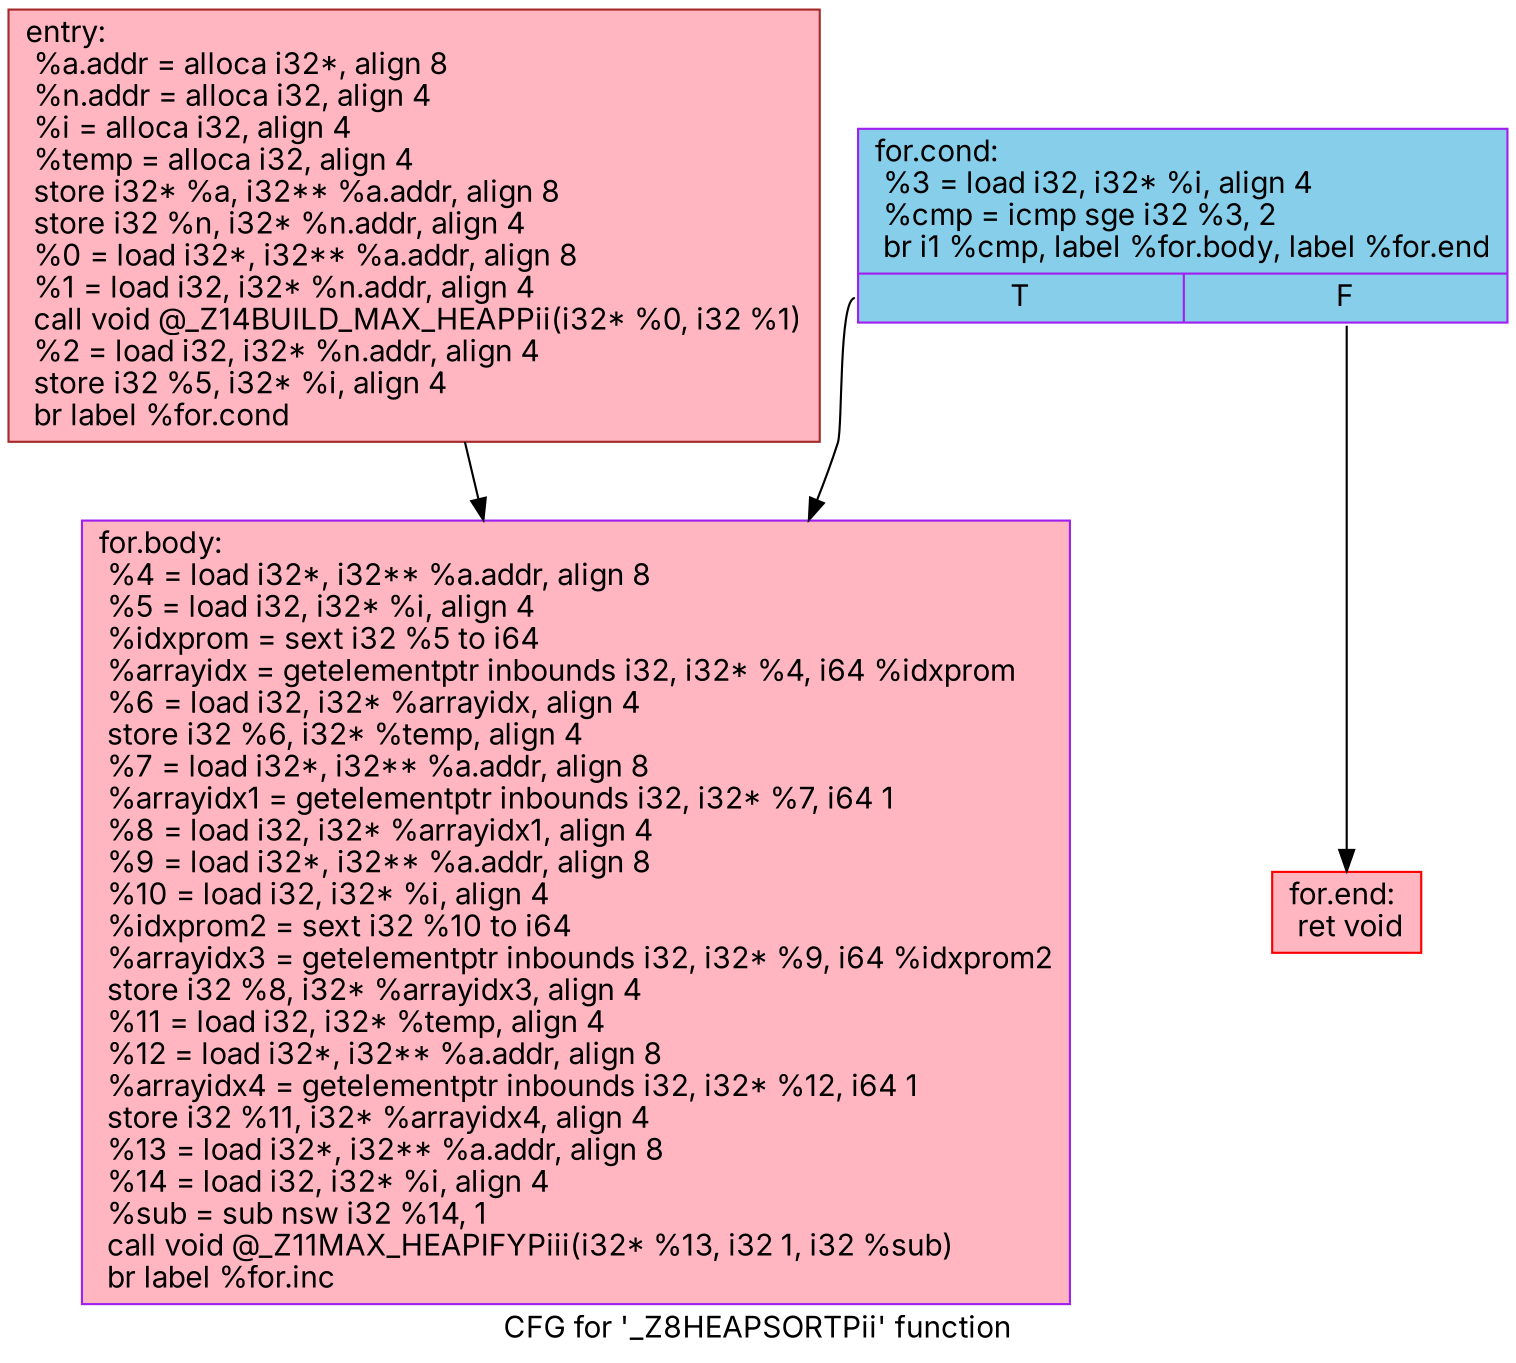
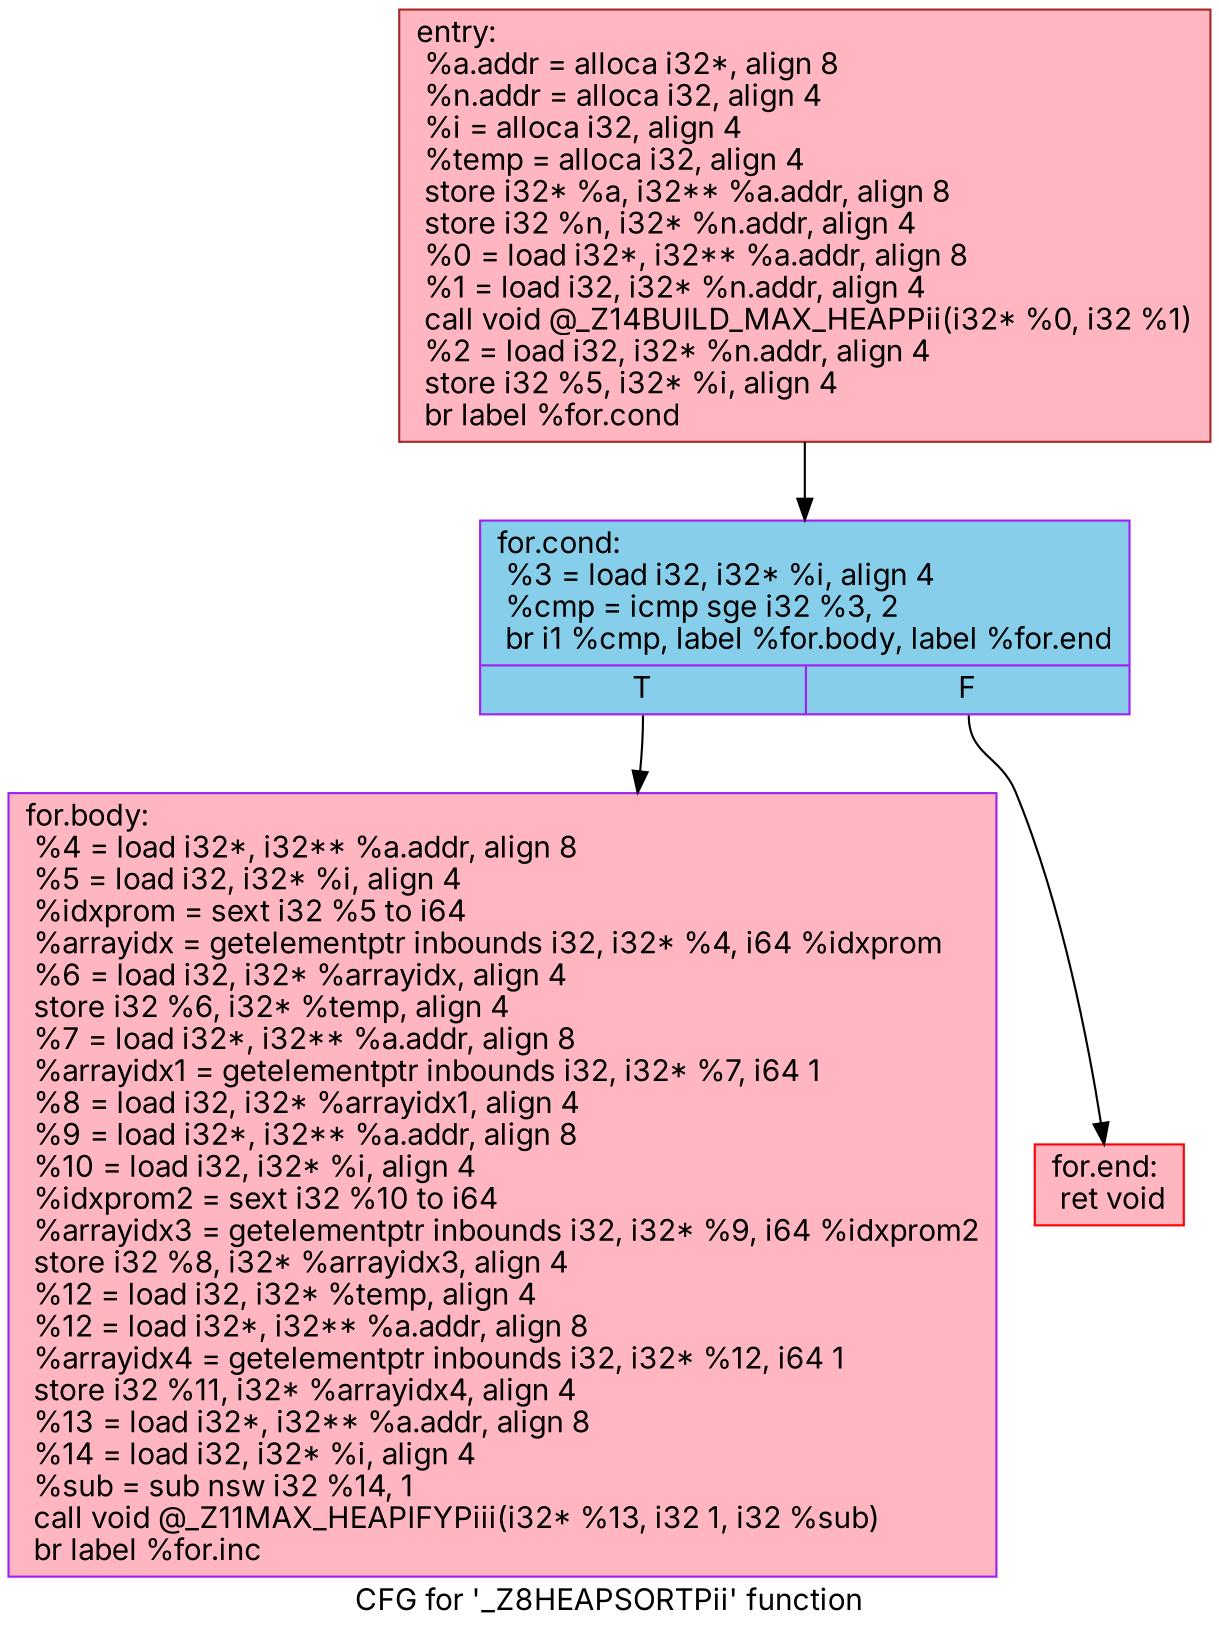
(472, 470) -> (805, 470)
(352, 1023) -> (282, 1296)
